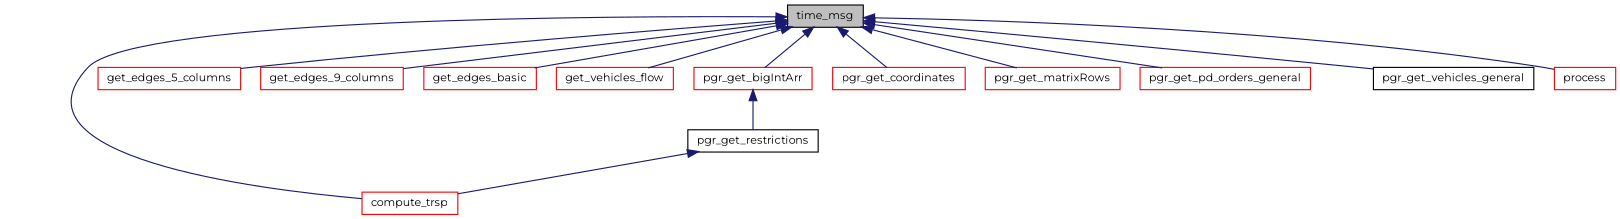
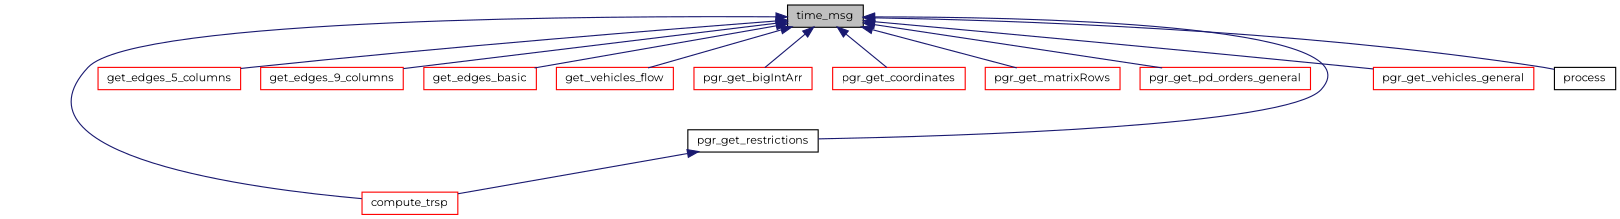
(1454, 79) -> (1454, 79)
(1585, 79) -> (1585, 79)
(753, 116) -> (1309, 96)
